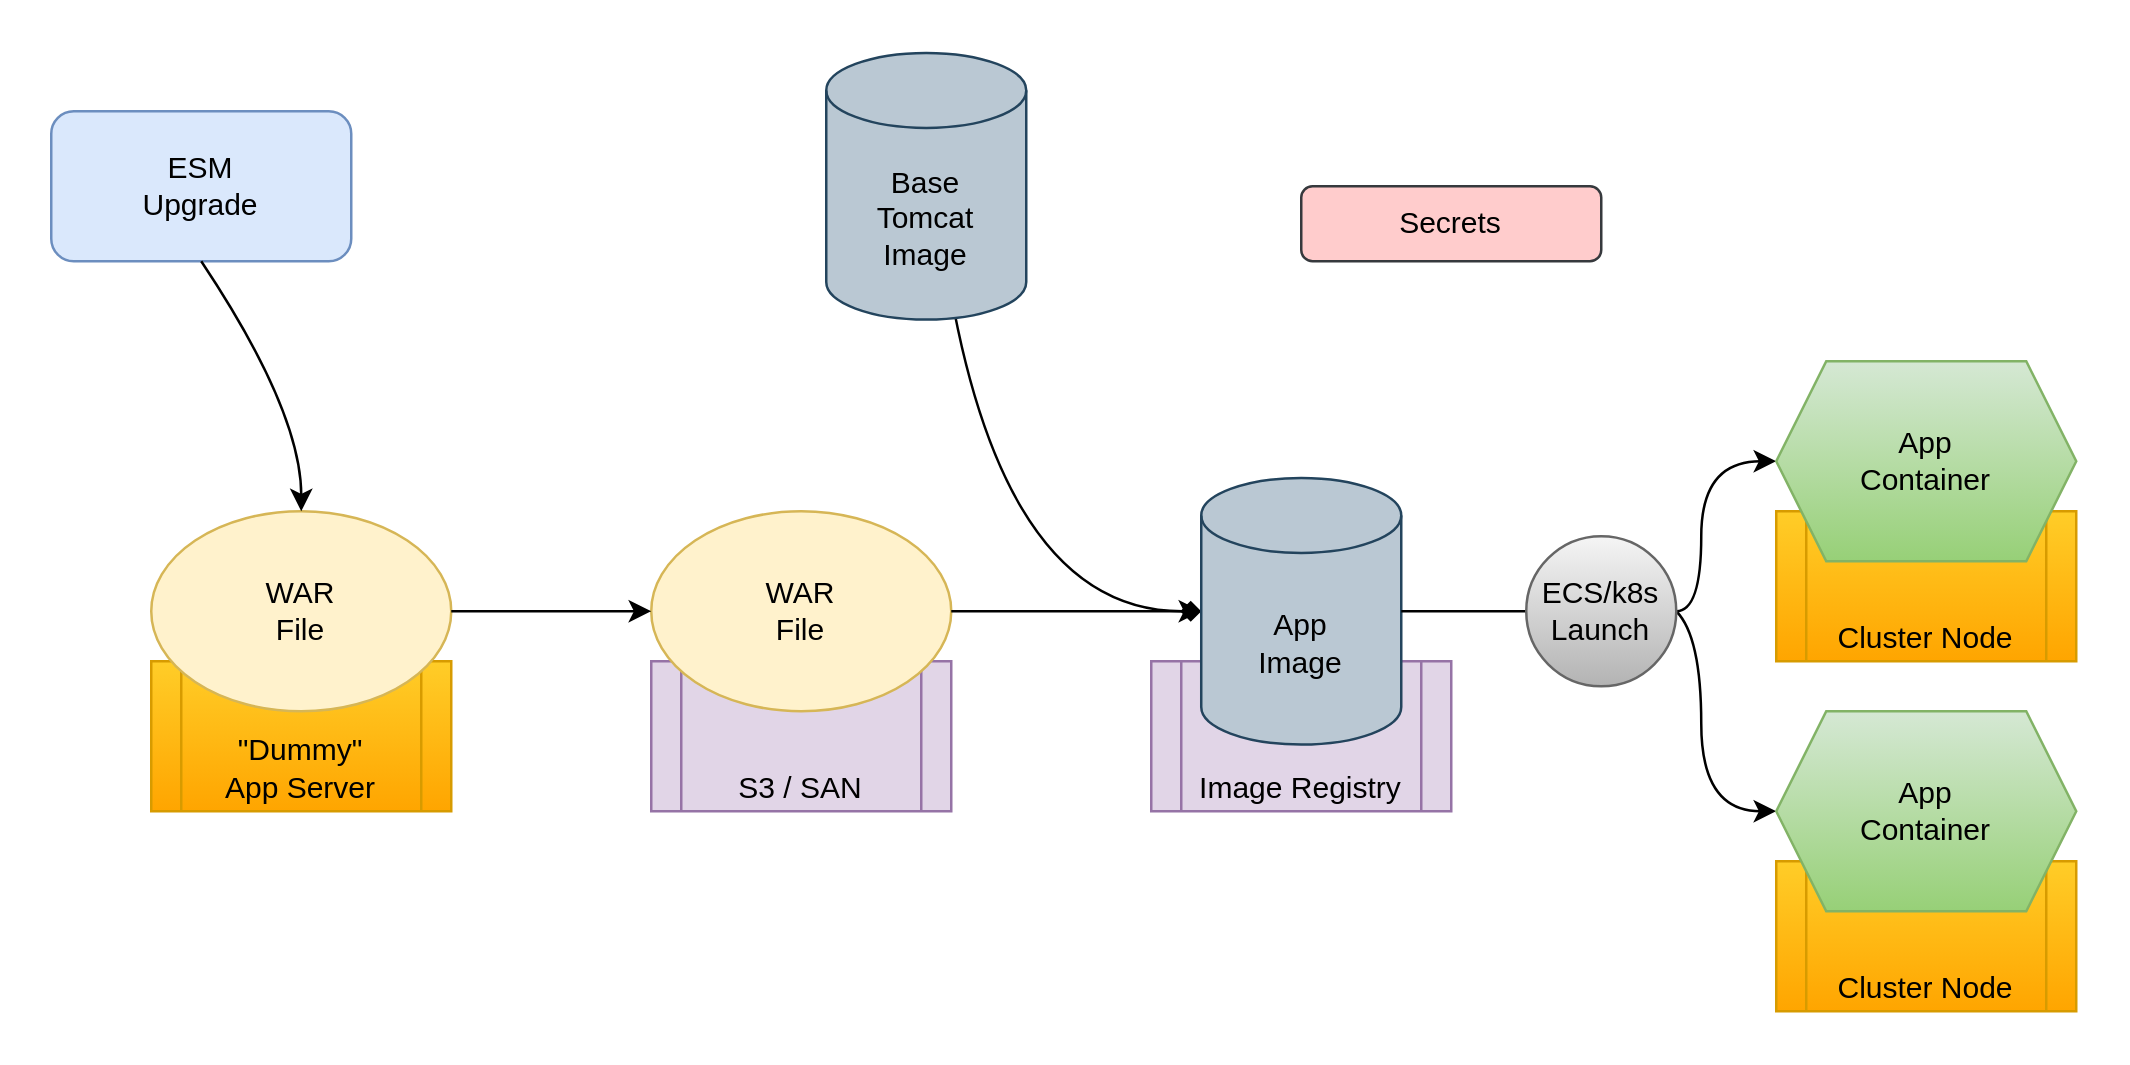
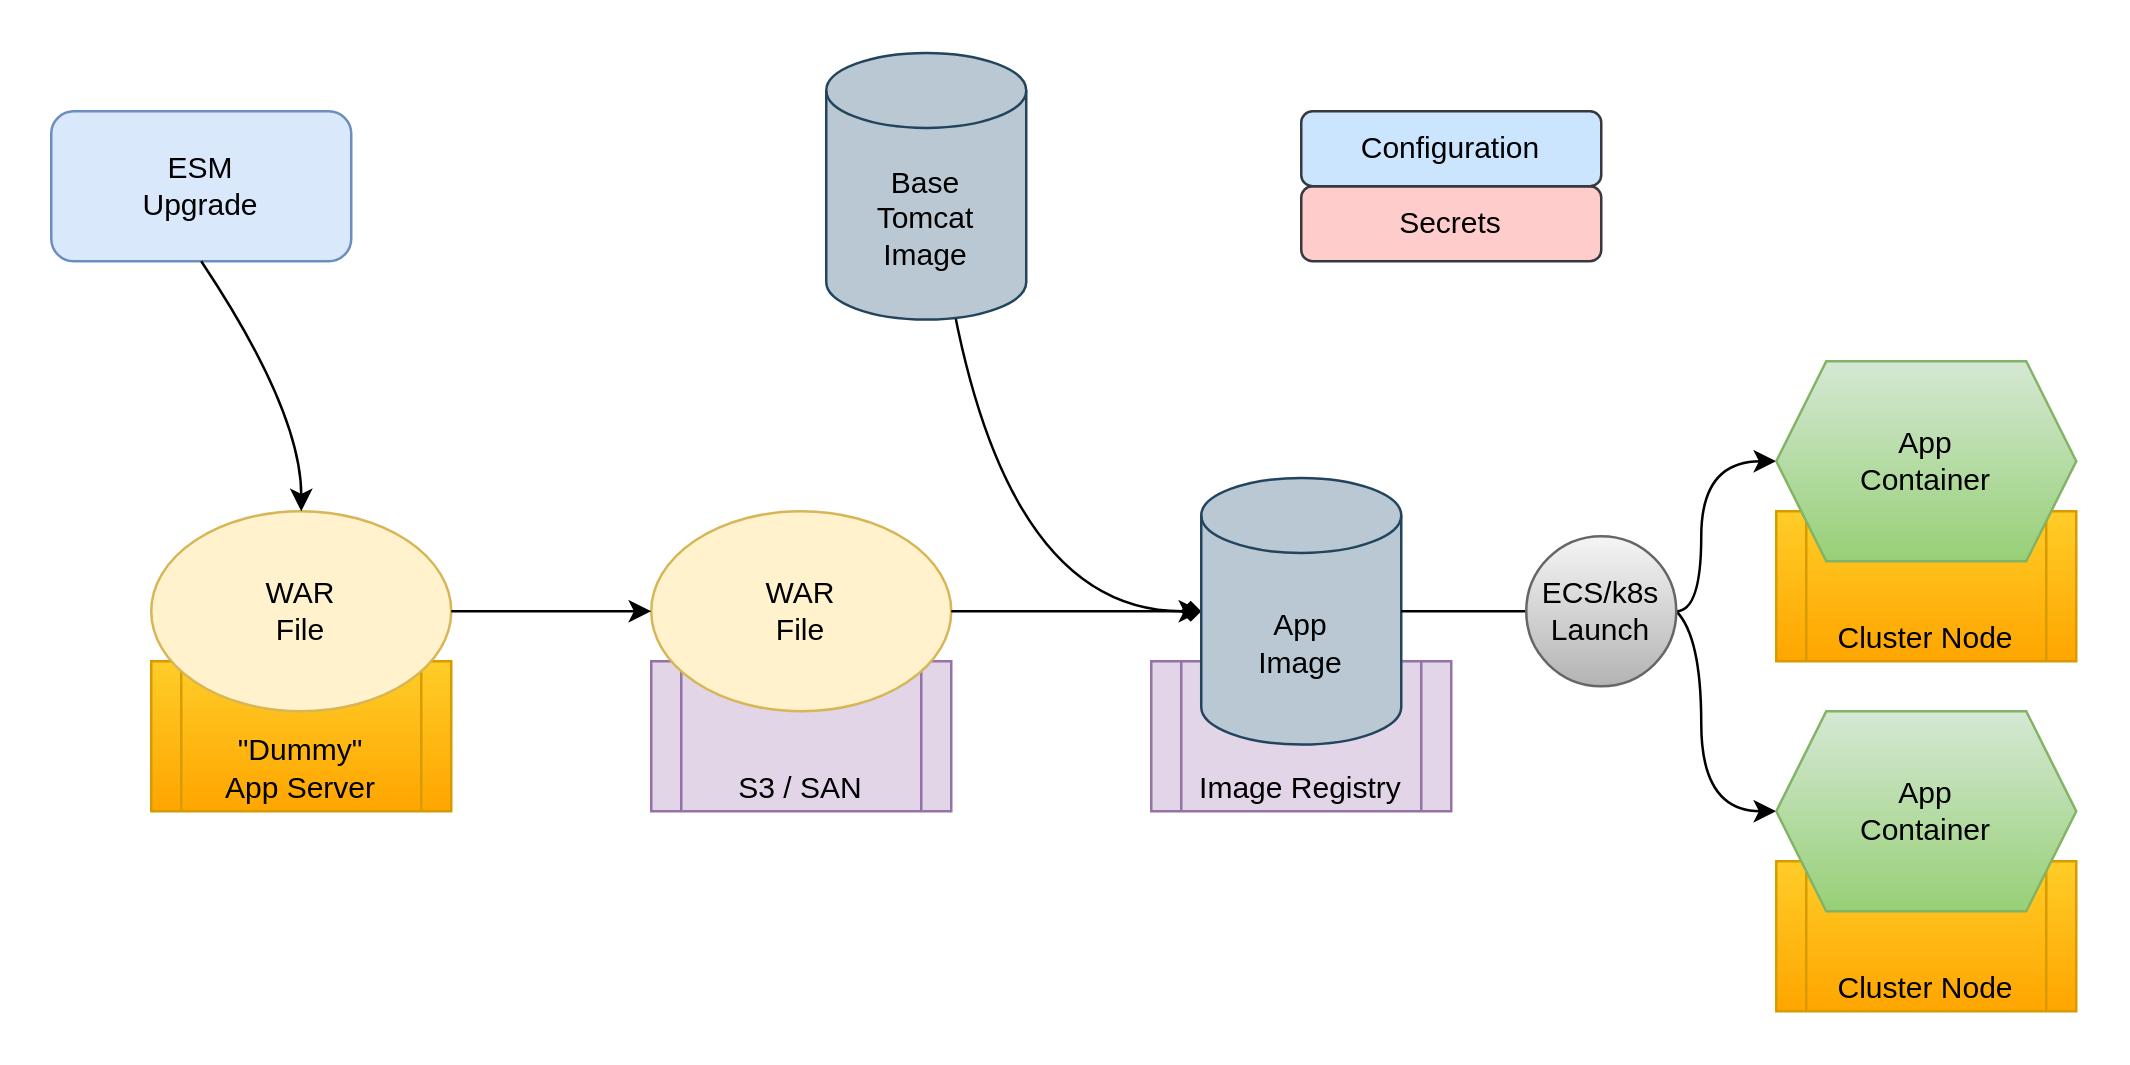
none -> (1451, 149)
